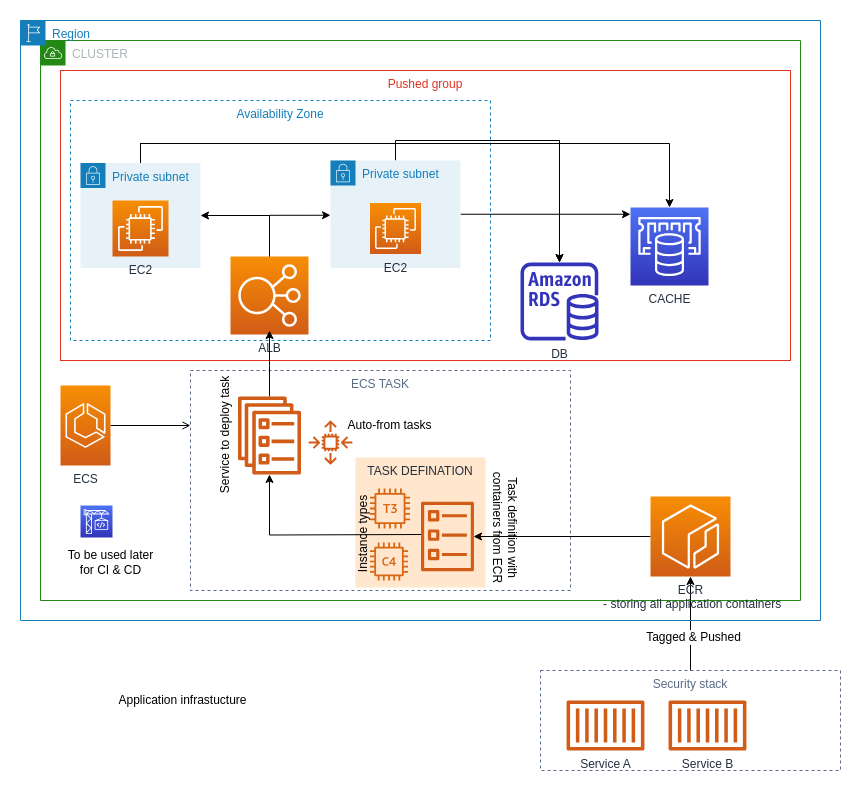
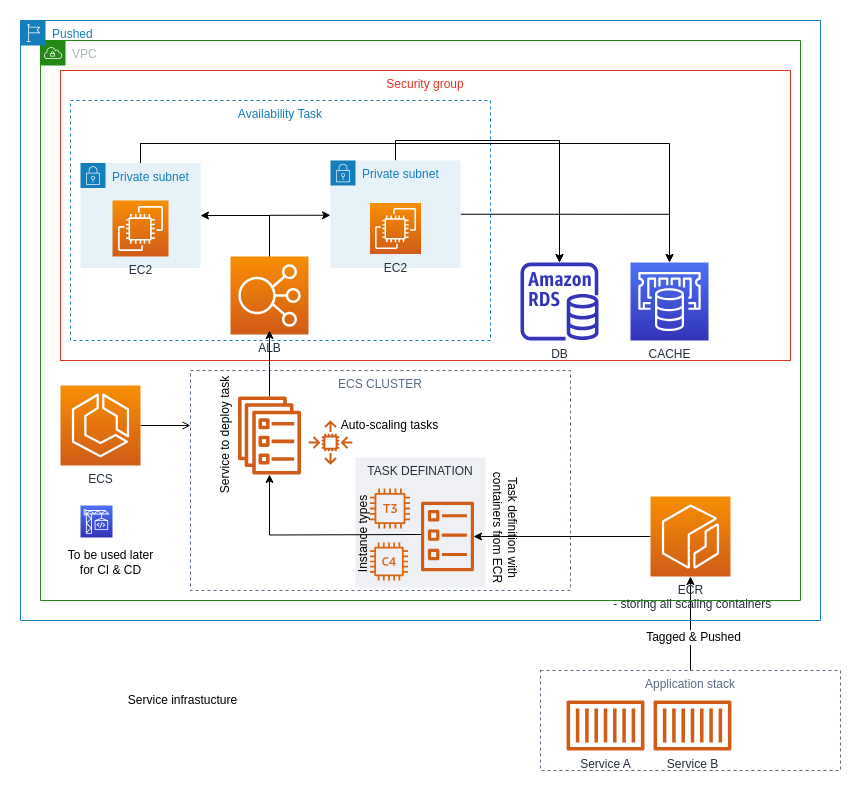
(71, 35) -> (73, 35)
(96, 55) -> (83, 55)
(425, 84) -> (425, 84)
(280, 114) -> (280, 114)
(670, 247) -> (670, 302)
(380, 384) -> (380, 384)
(86, 426) -> (101, 426)
(390, 426) -> (390, 426)
(421, 523) -> (421, 523)
(691, 598) -> (691, 598)
(690, 684) -> (690, 684)
(183, 701) -> (183, 701)
(708, 726) -> (693, 726)
